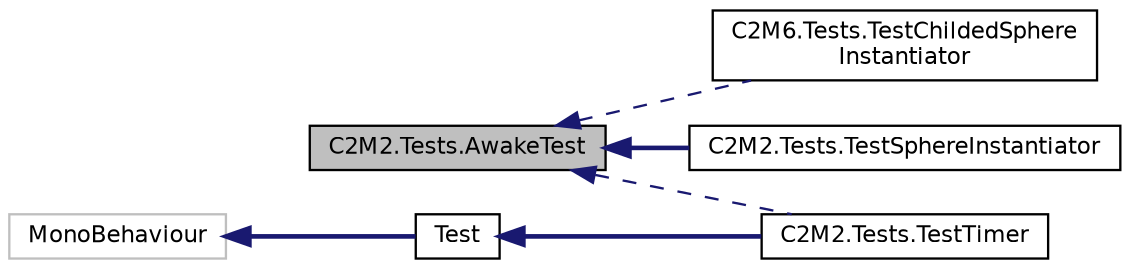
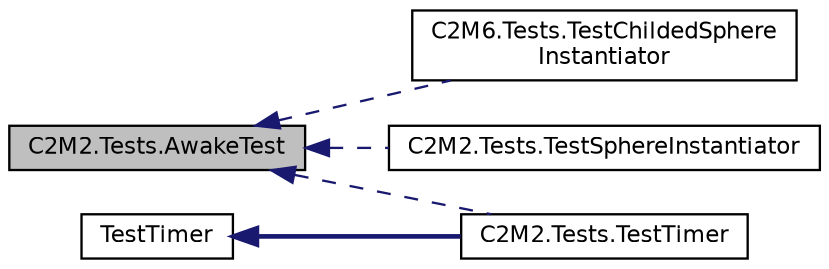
(659, 148) -> (359, 148)
(118, 236) -> none
(458, 236) -> (157, 236)
